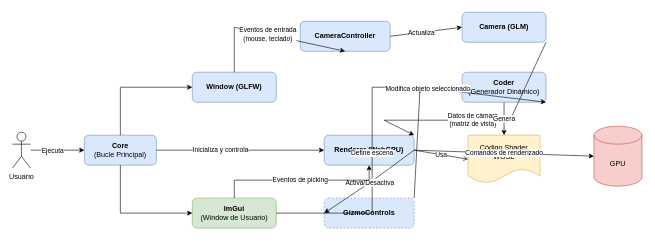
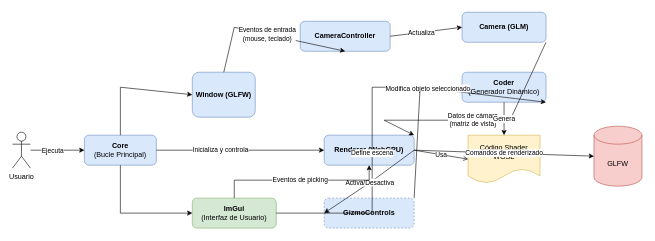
(234, 87) -> (224, 95)
(618, 164) -> (618, 164)
(234, 213) -> (234, 213)
